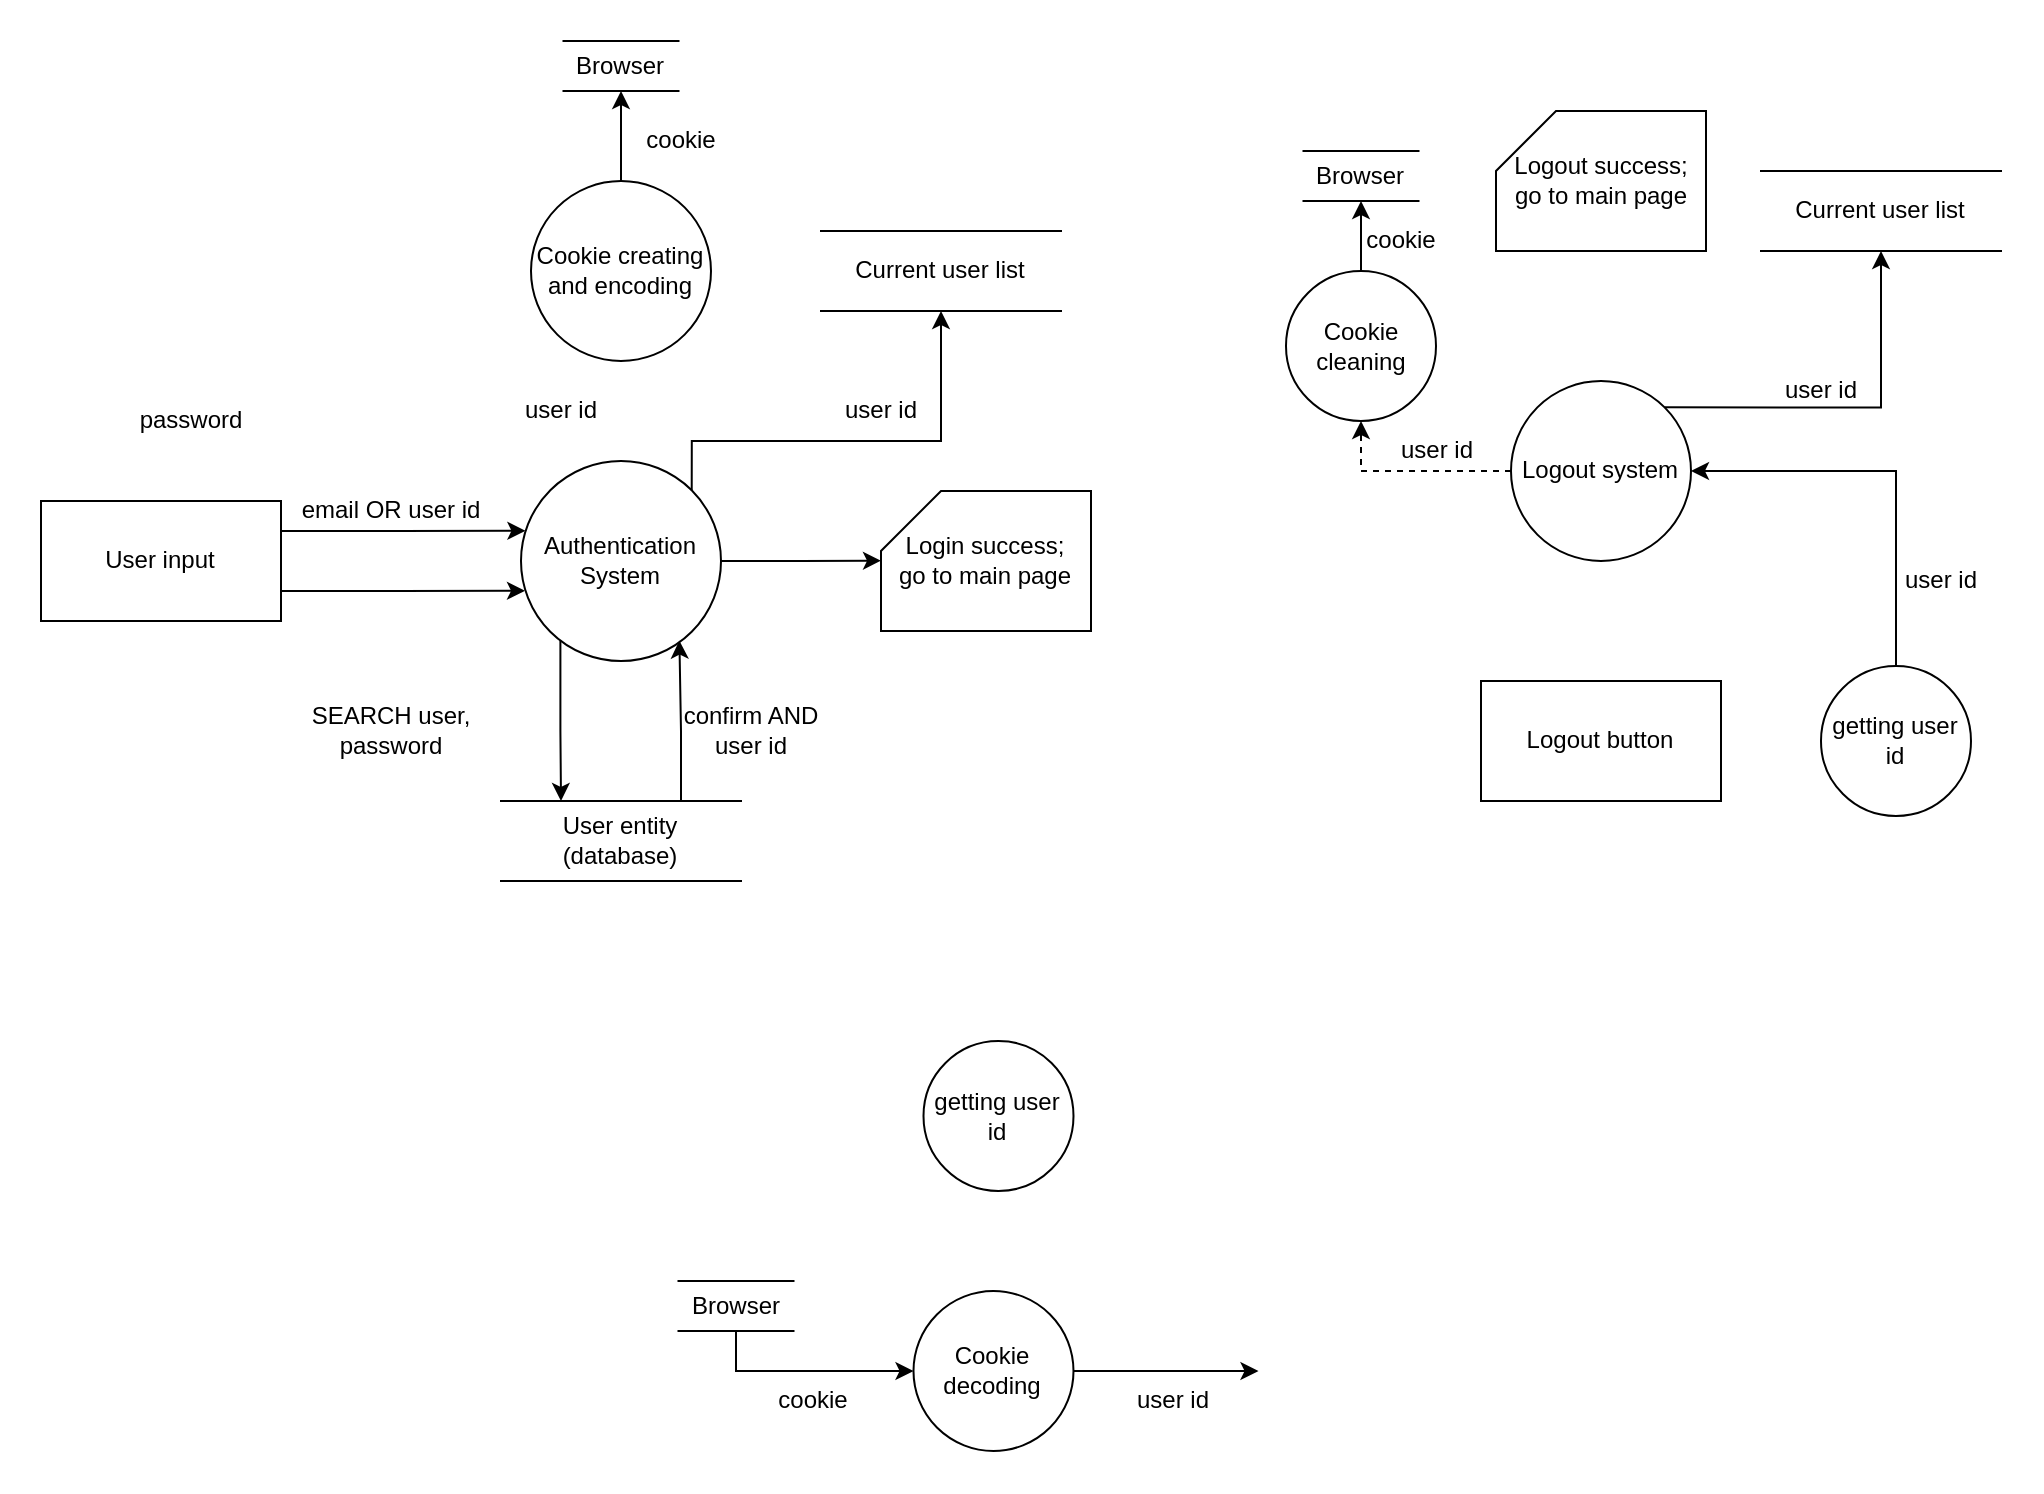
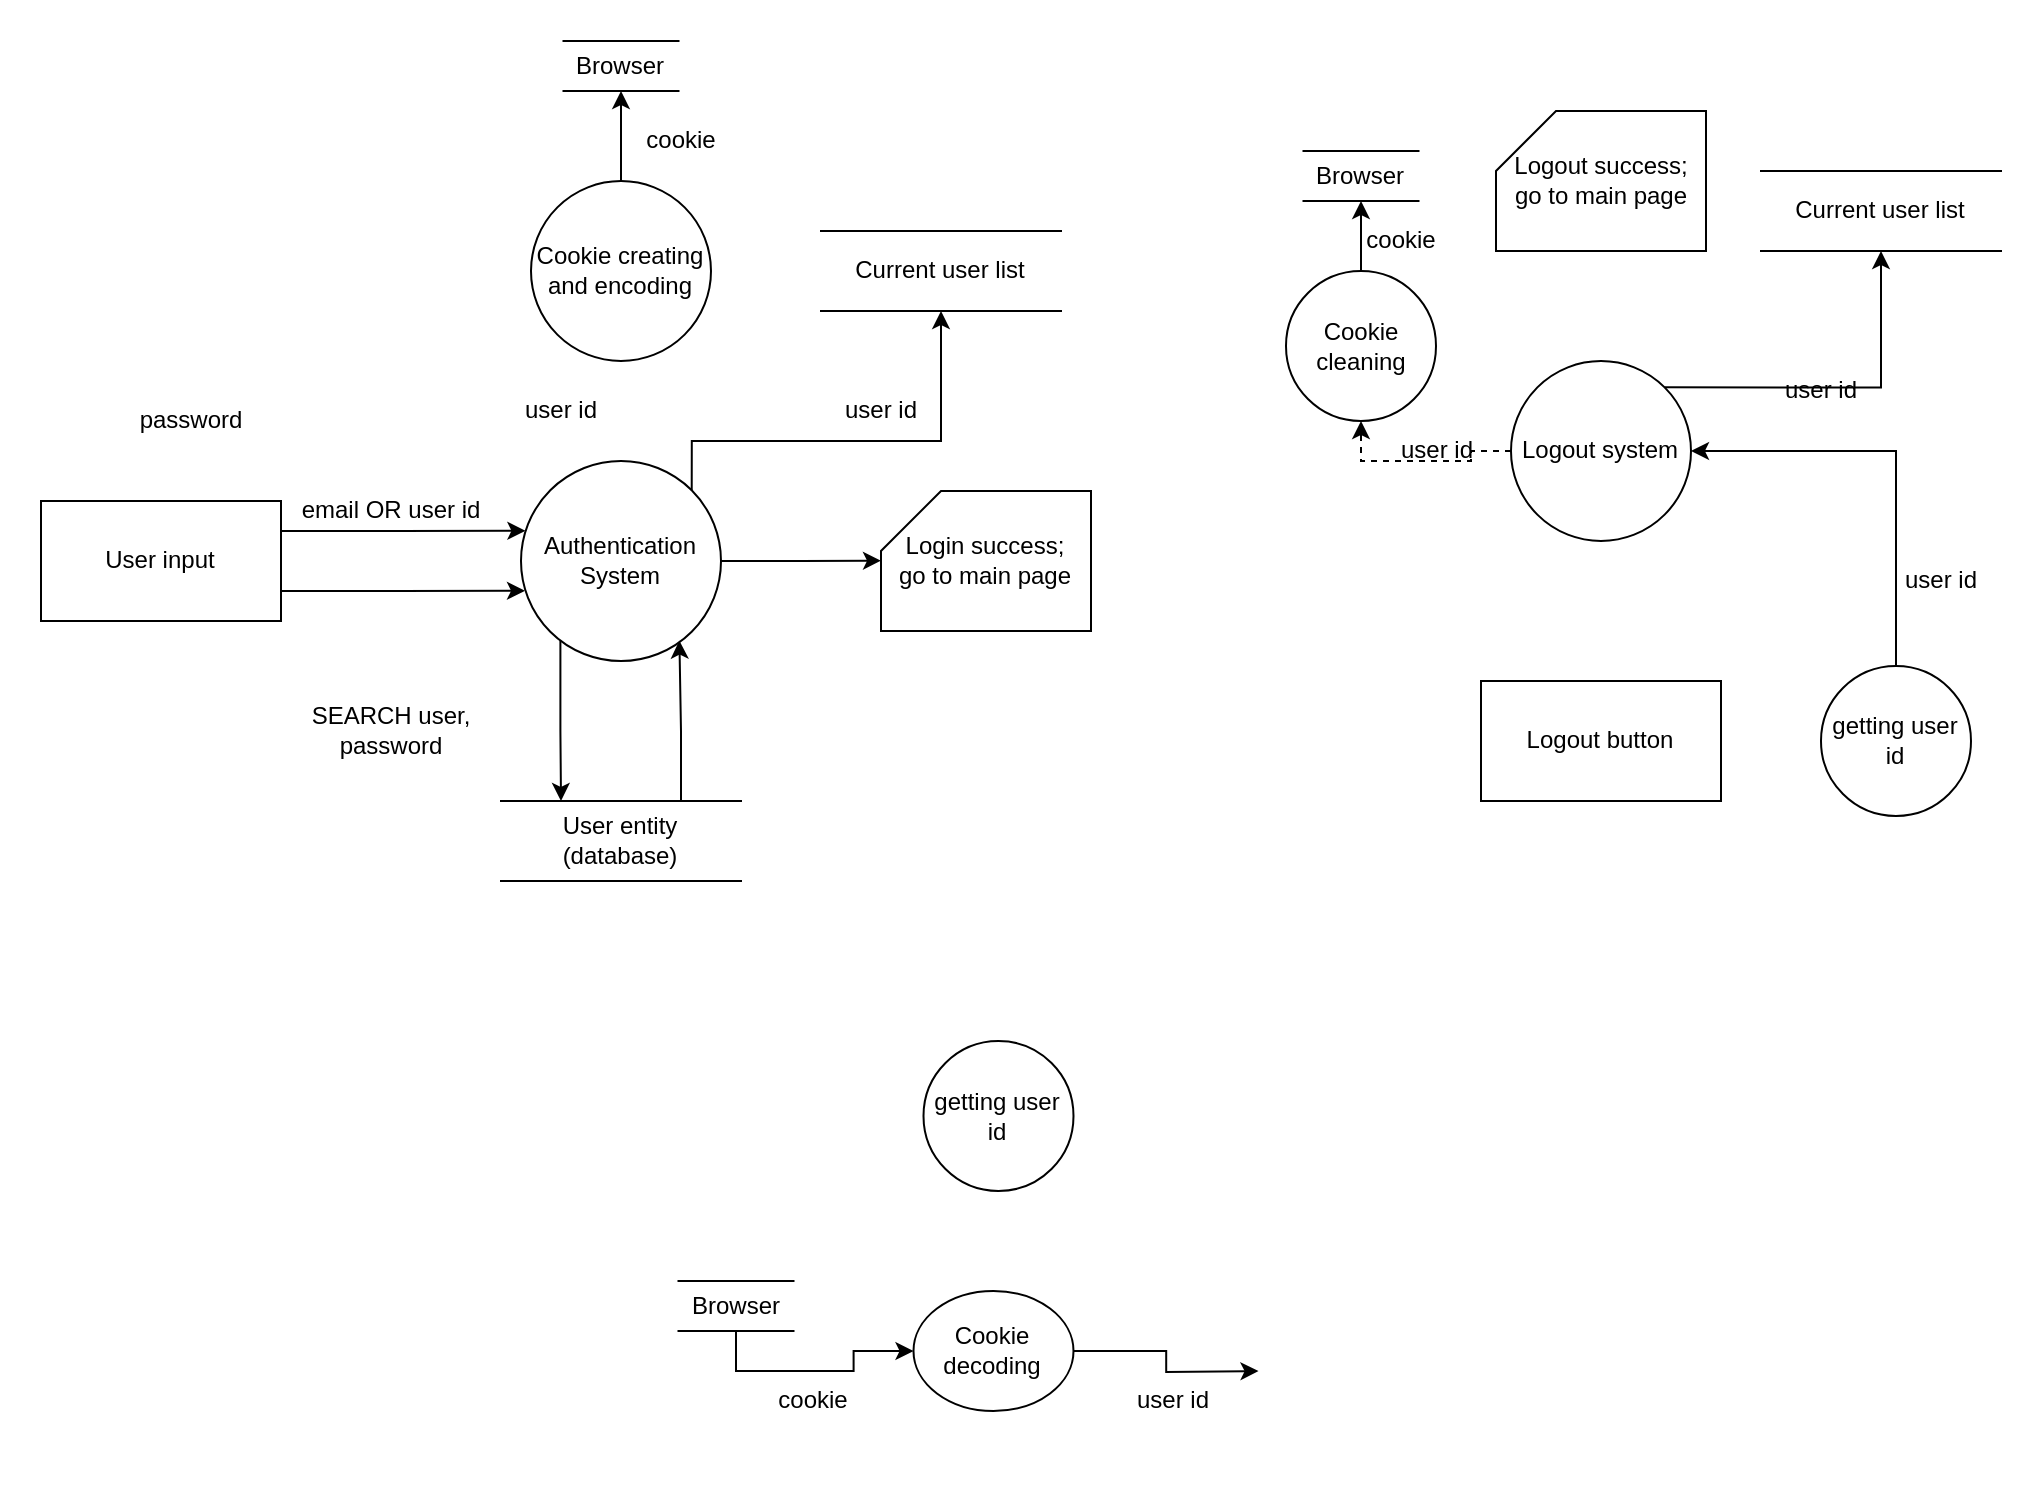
(1601, 471) -> (1601, 451)
(751, 731) -> none
(994, 1371) -> (994, 1351)
